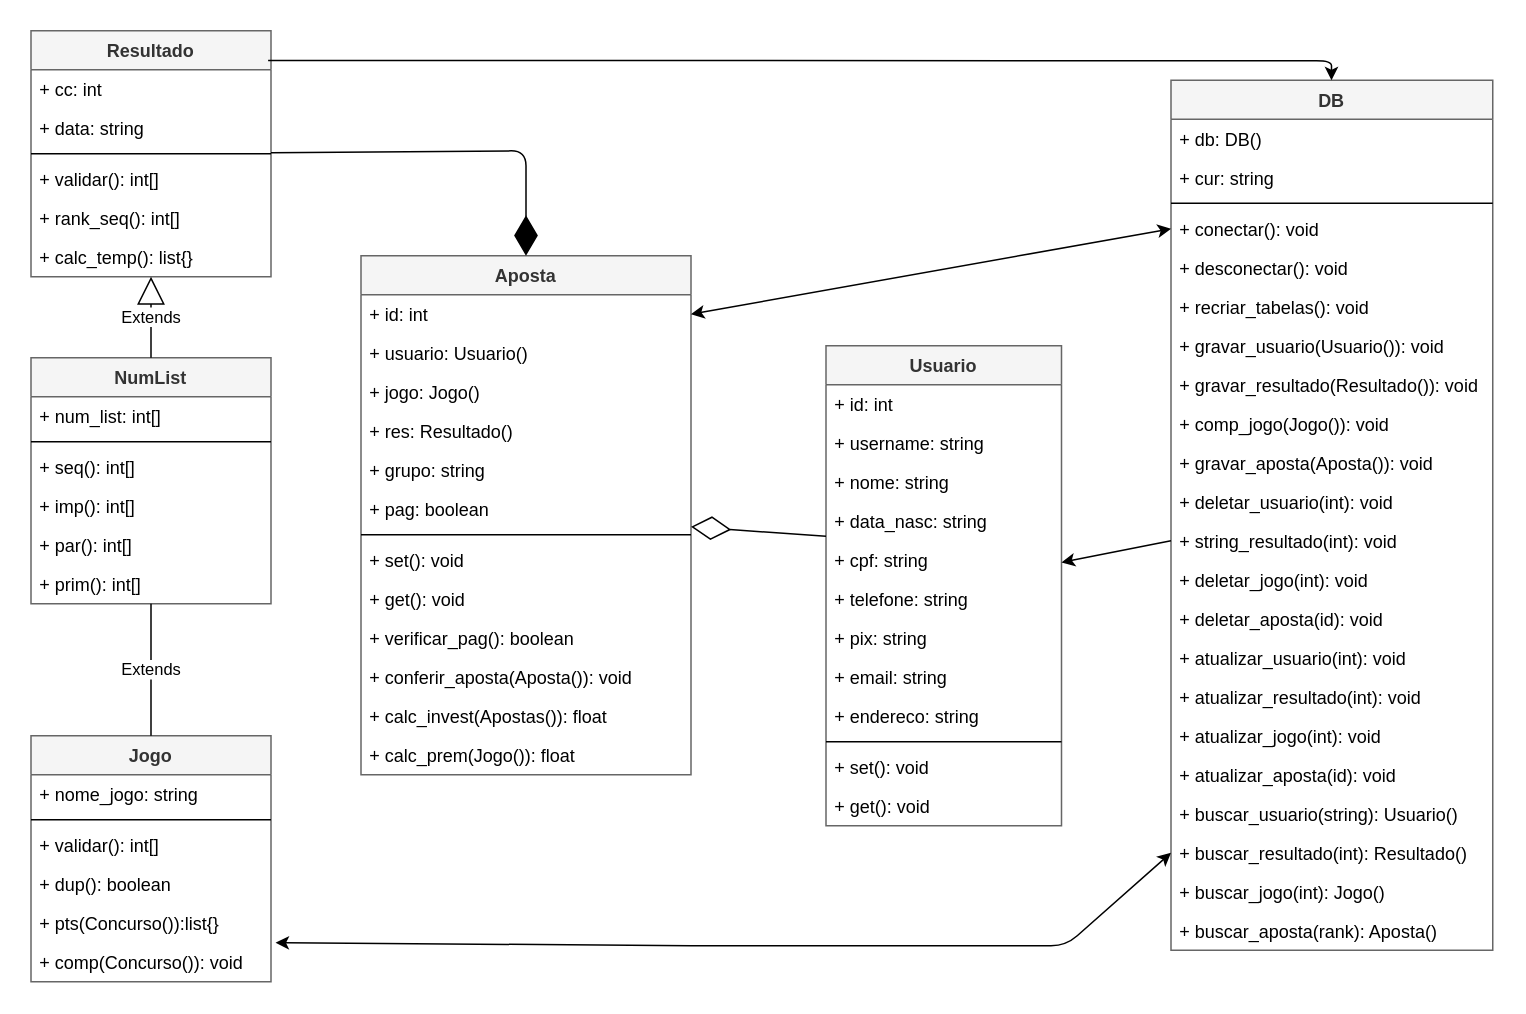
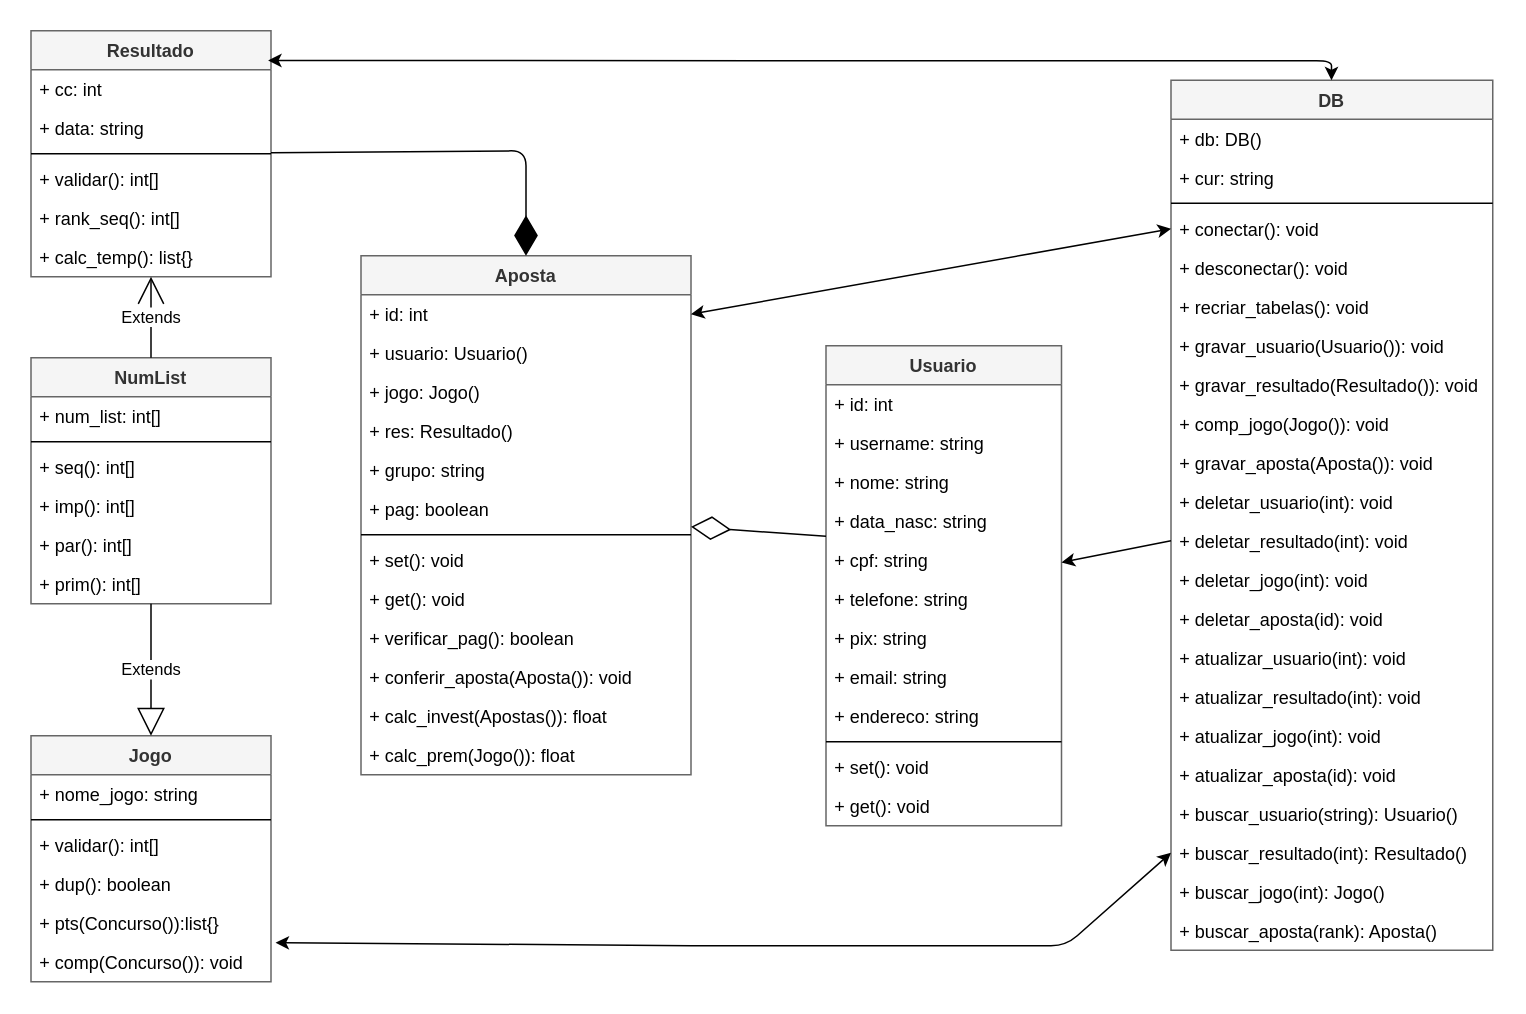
(276, 61) -> (279, 61)
(151, 305) -> (151, 293)
(1309, 542) -> (1314, 542)
(151, 720) -> (151, 707)
